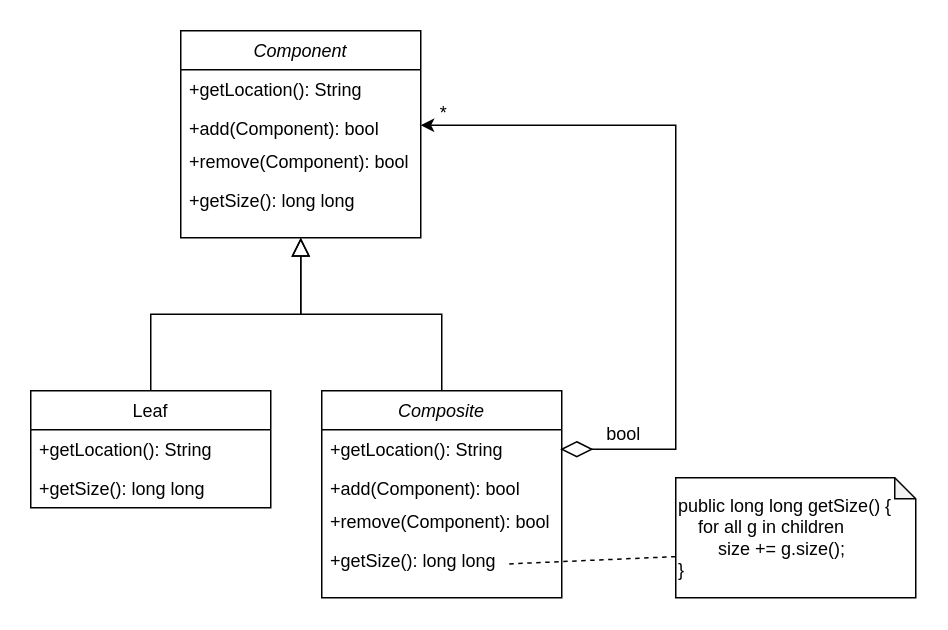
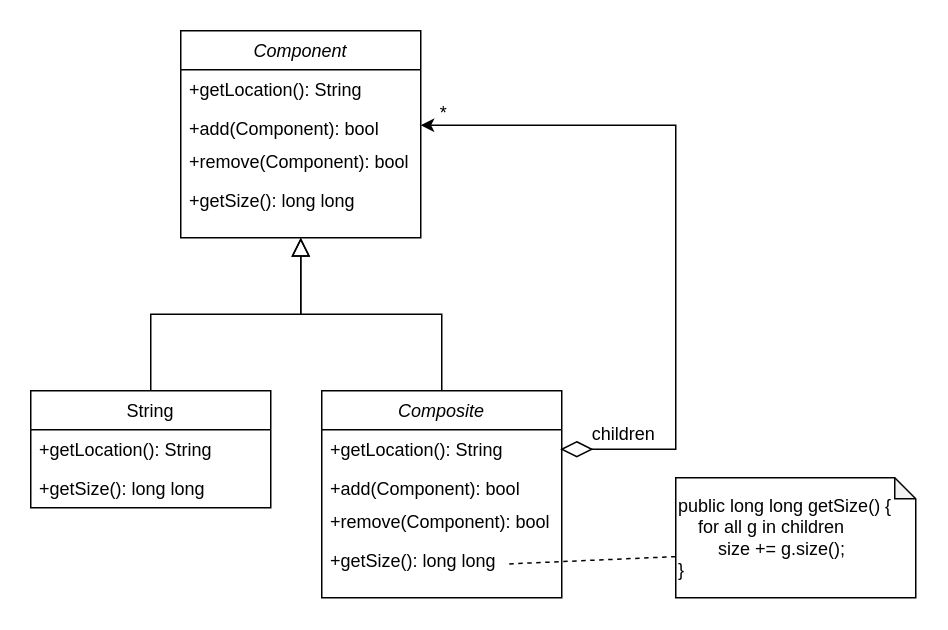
(150, 411) -> (150, 411)
(624, 434) -> (624, 434)
